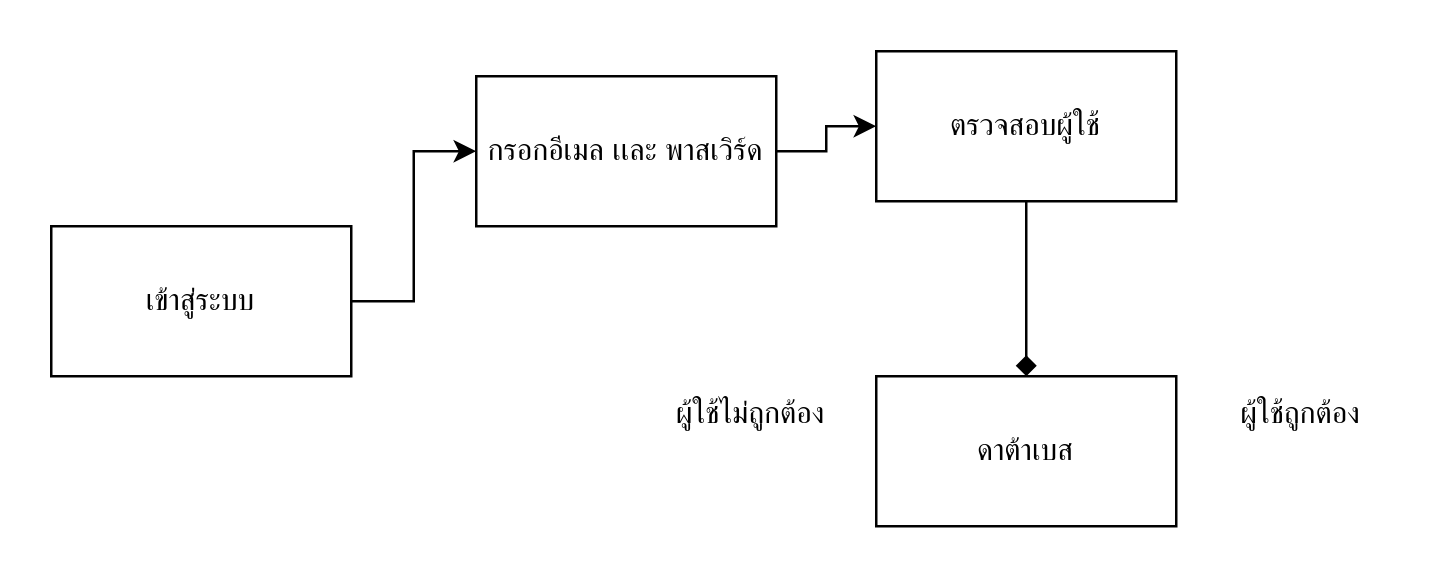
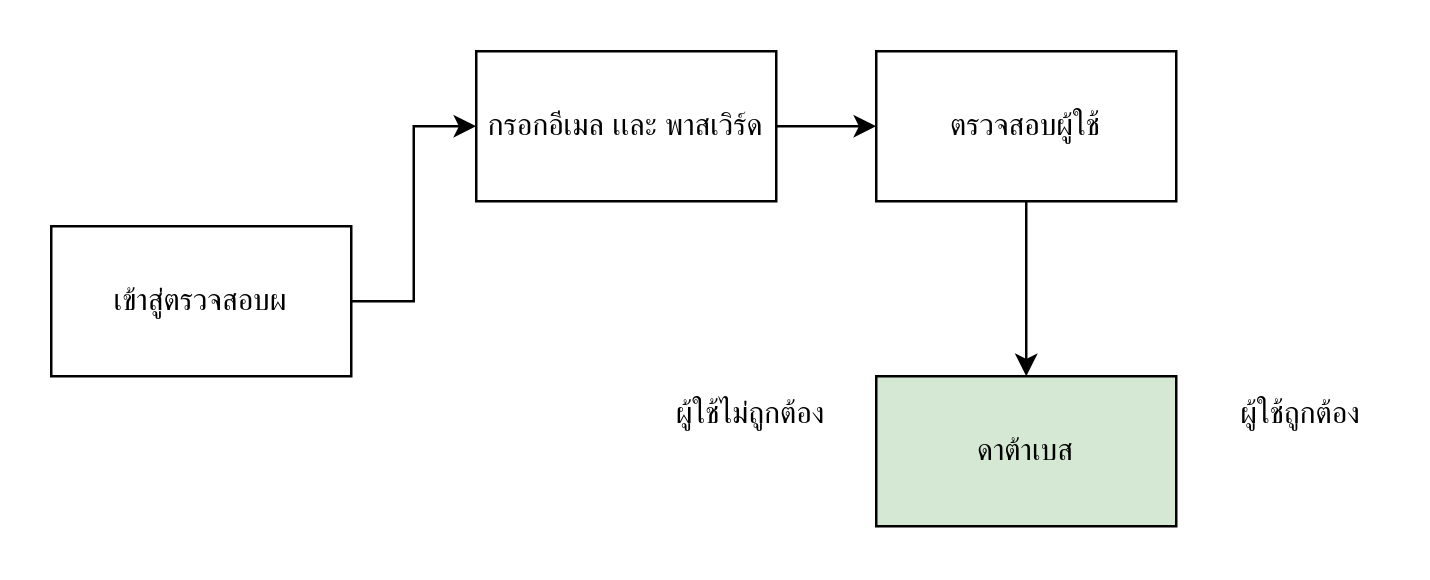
(626, 151) -> (626, 126)
(201, 301) -> (201, 301)
(1026, 356) -> (1026, 357)
(1026, 451) -> (1026, 451)
